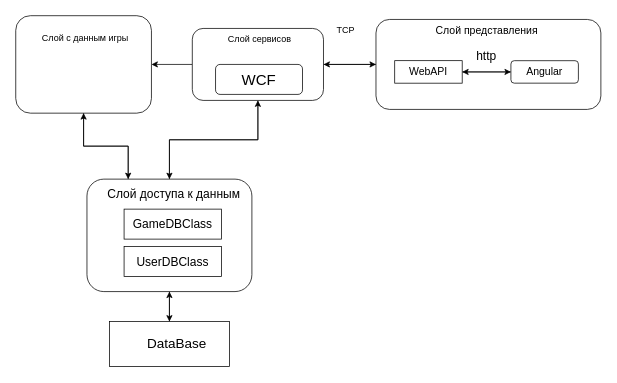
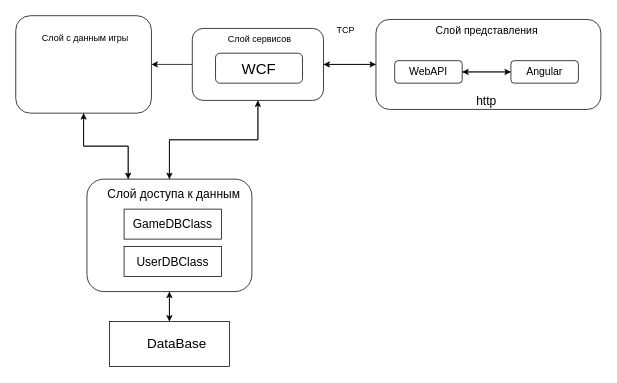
(487, 55) -> (487, 100)
(429, 72) -> (429, 72)
(259, 79) -> (259, 68)
